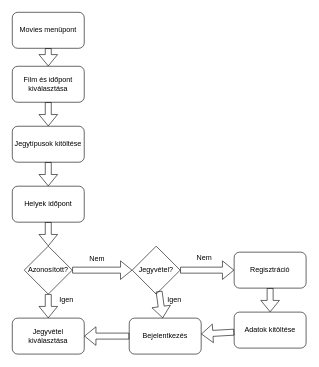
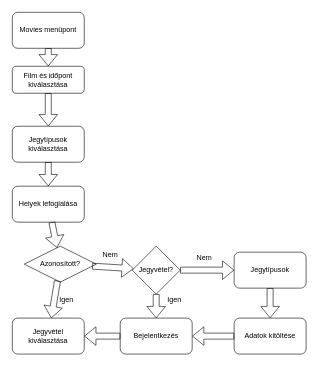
(48, 84) -> (48, 80)
(48, 144) -> (48, 144)
(48, 204) -> (48, 204)
(48, 270) -> (60, 264)
(270, 270) -> (270, 270)
(270, 330) -> (270, 336)
(165, 336) -> (156, 336)
